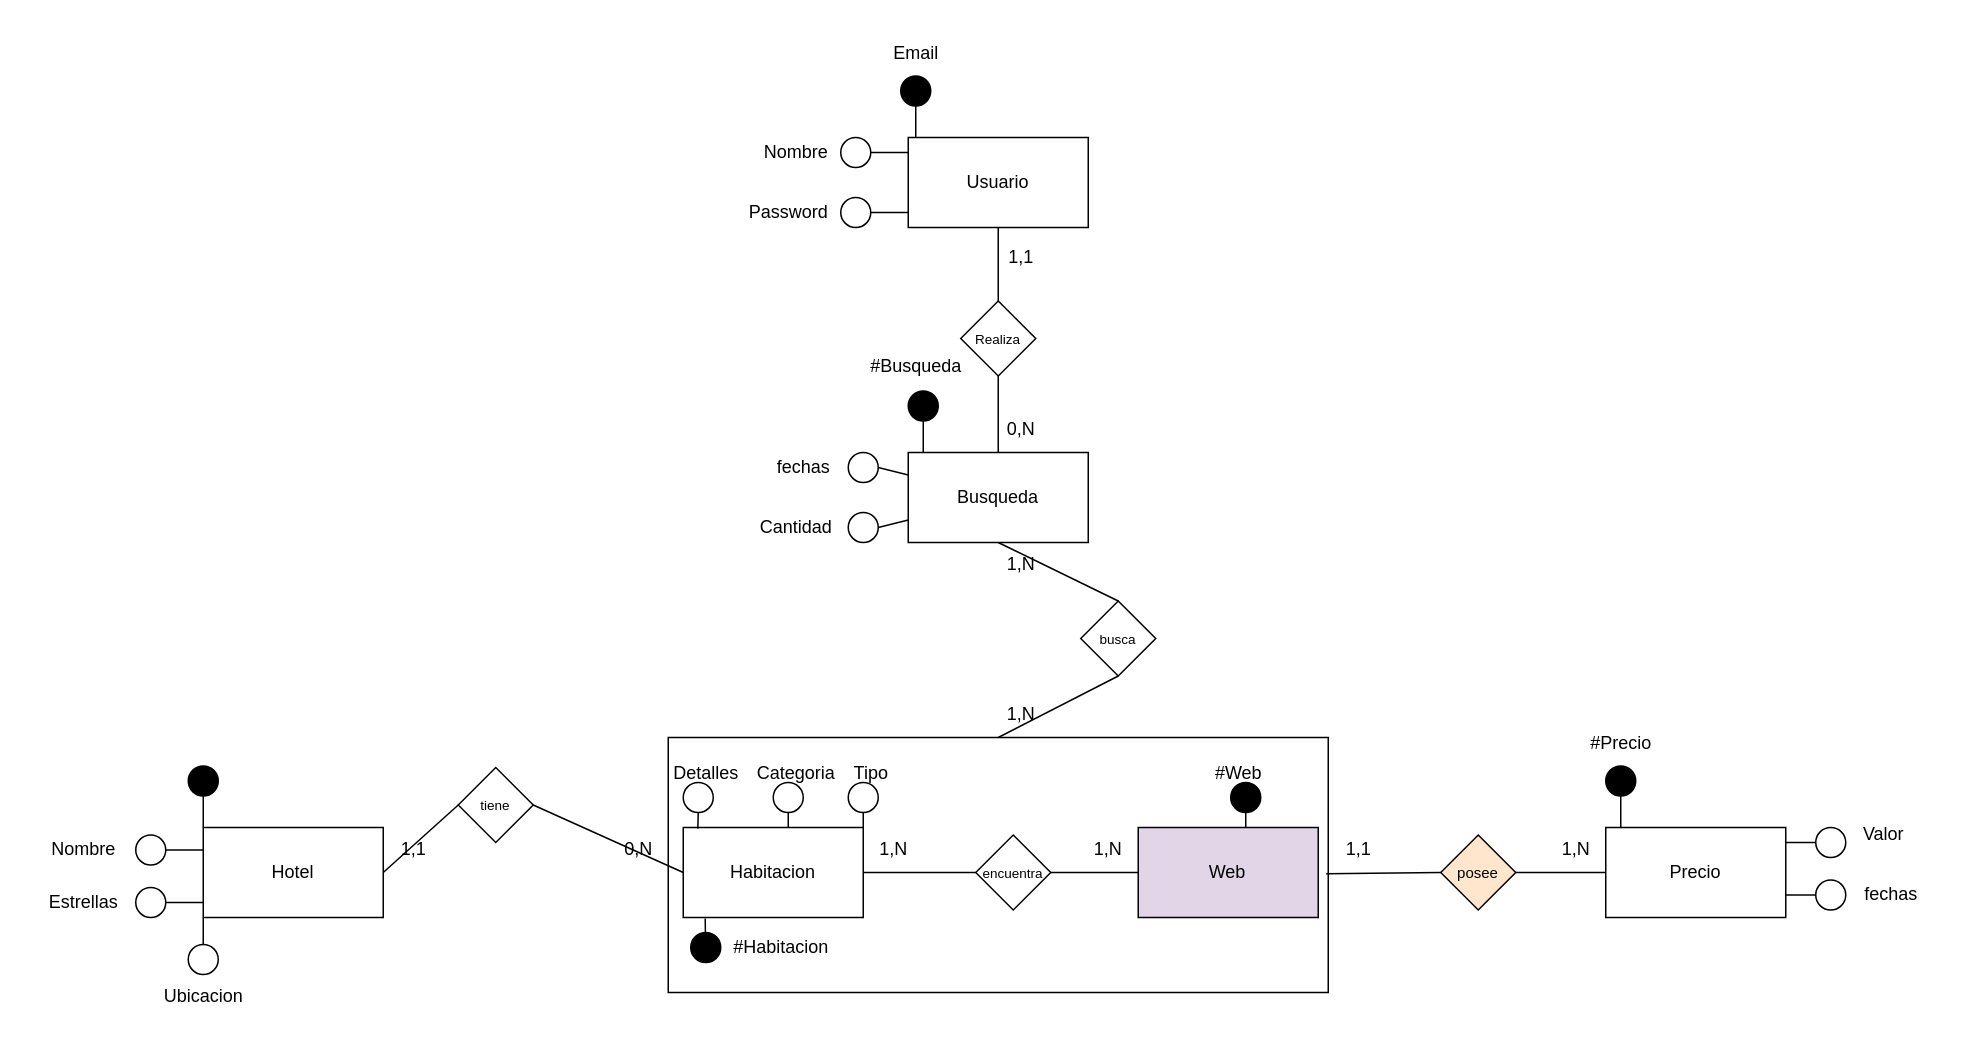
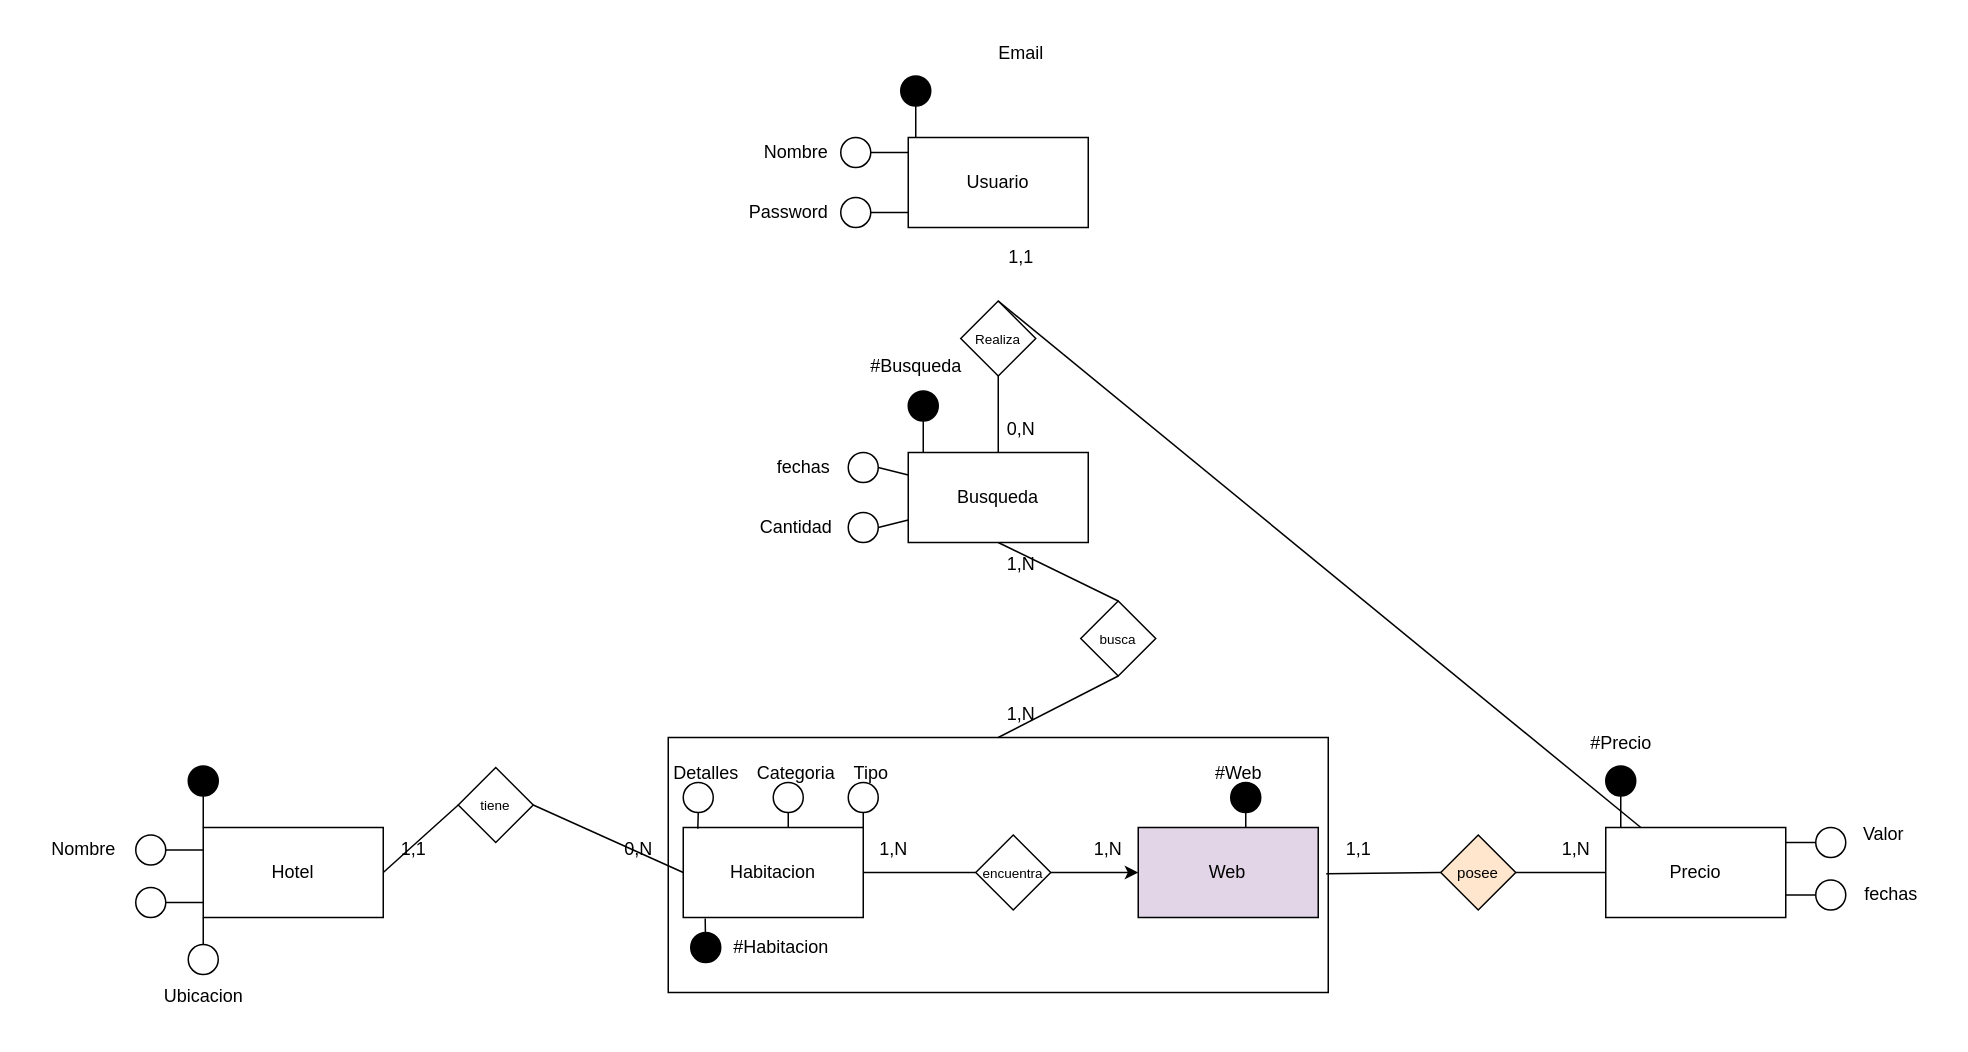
(916, 53) -> (1021, 53)
(998, 265) -> (1320, 564)
(1131, 872) -> (1127, 872)
(83, 902) -> none
